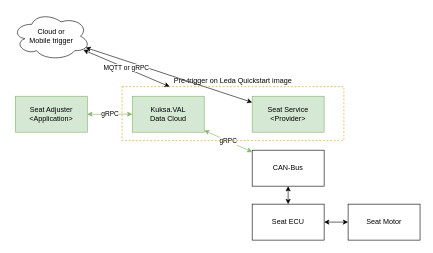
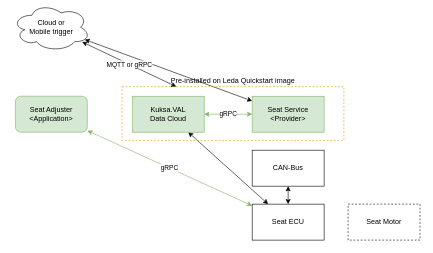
(51, 36) -> (51, 27)
(233, 81) -> (233, 81)
(51, 114) -> (51, 114)
(109, 114) -> (168, 167)
(221, 138) -> (227, 114)
(342, 222) -> (229, 169)
(384, 222) -> (384, 222)
